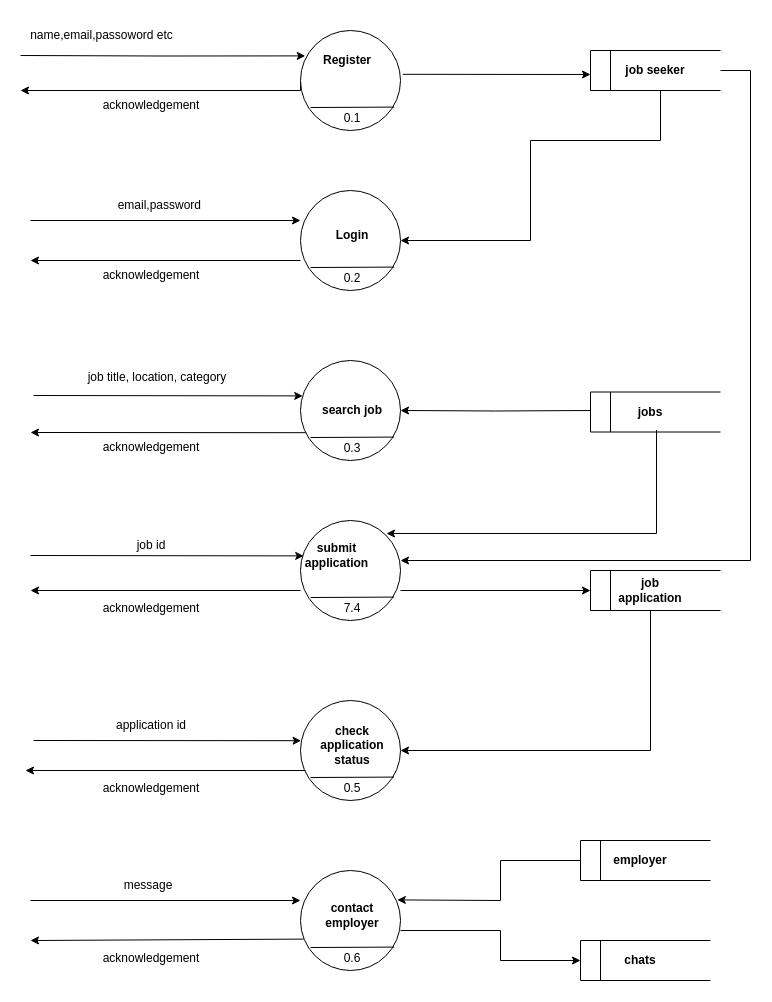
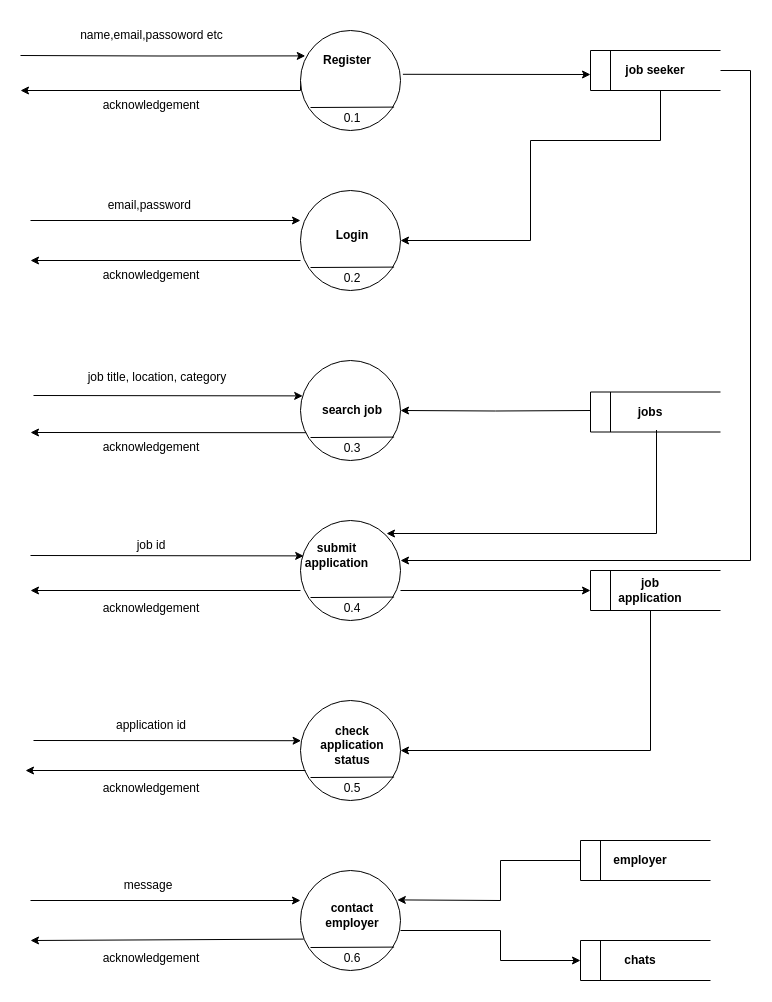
(102, 36) -> (152, 36)
(162, 206) -> (152, 206)
(353, 609) -> (353, 609)
